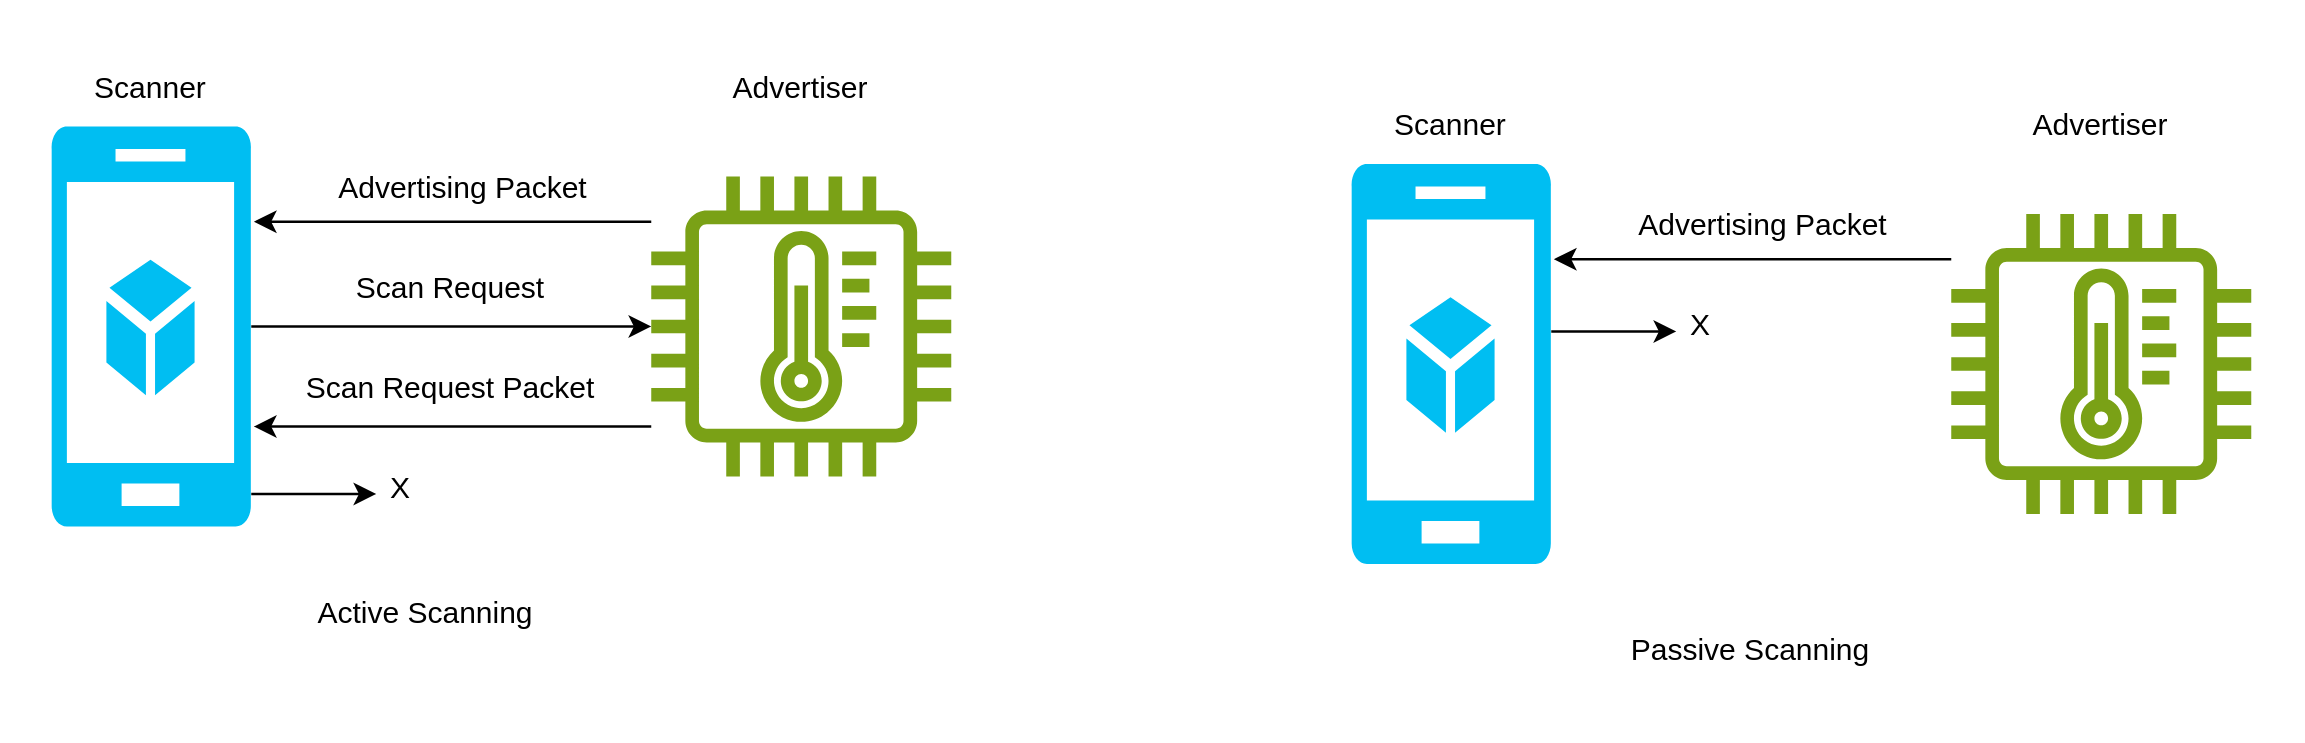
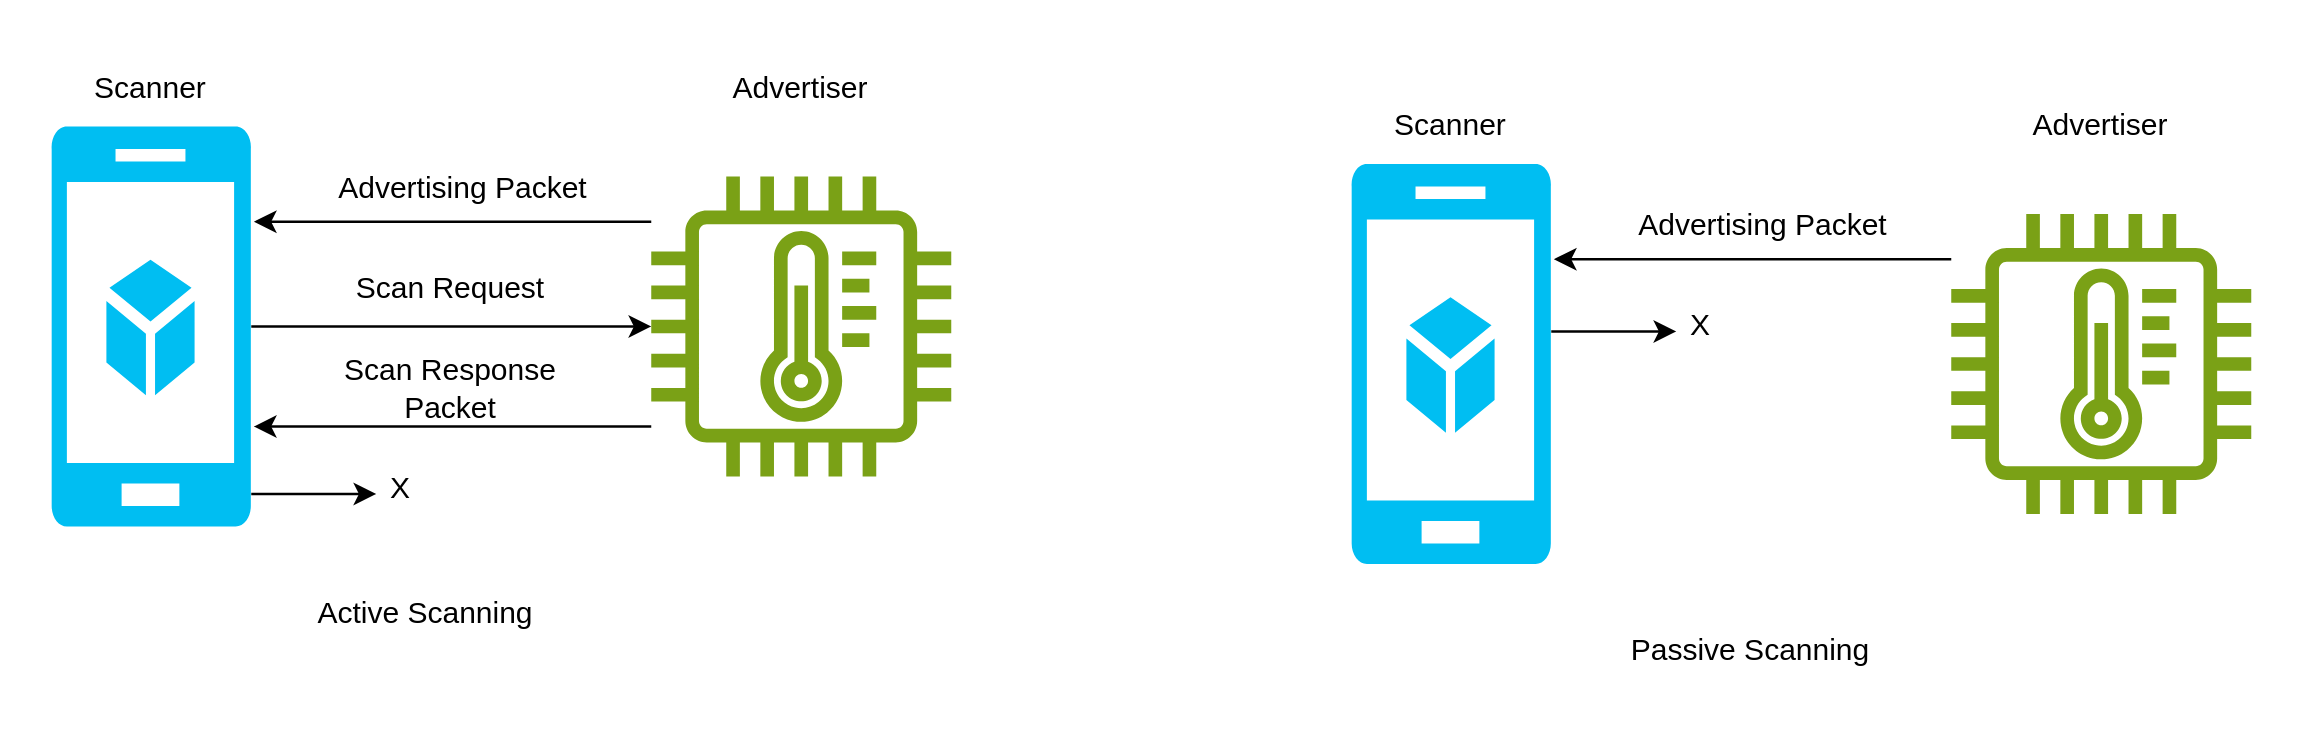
(451, 389) -> (451, 389)
